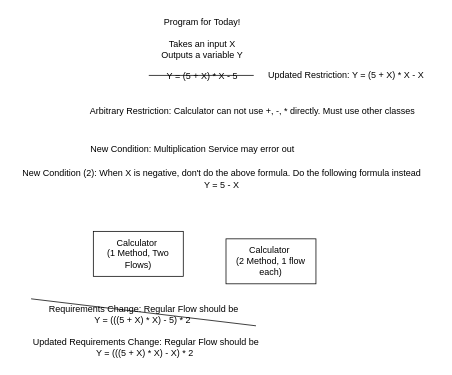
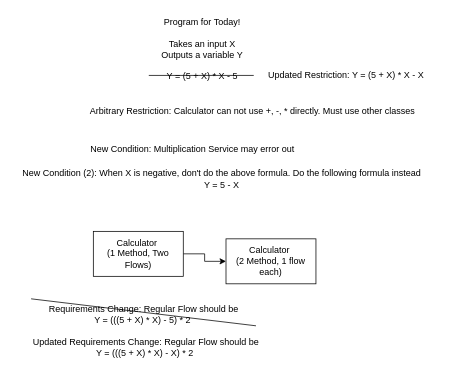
none -> (208, 261)
